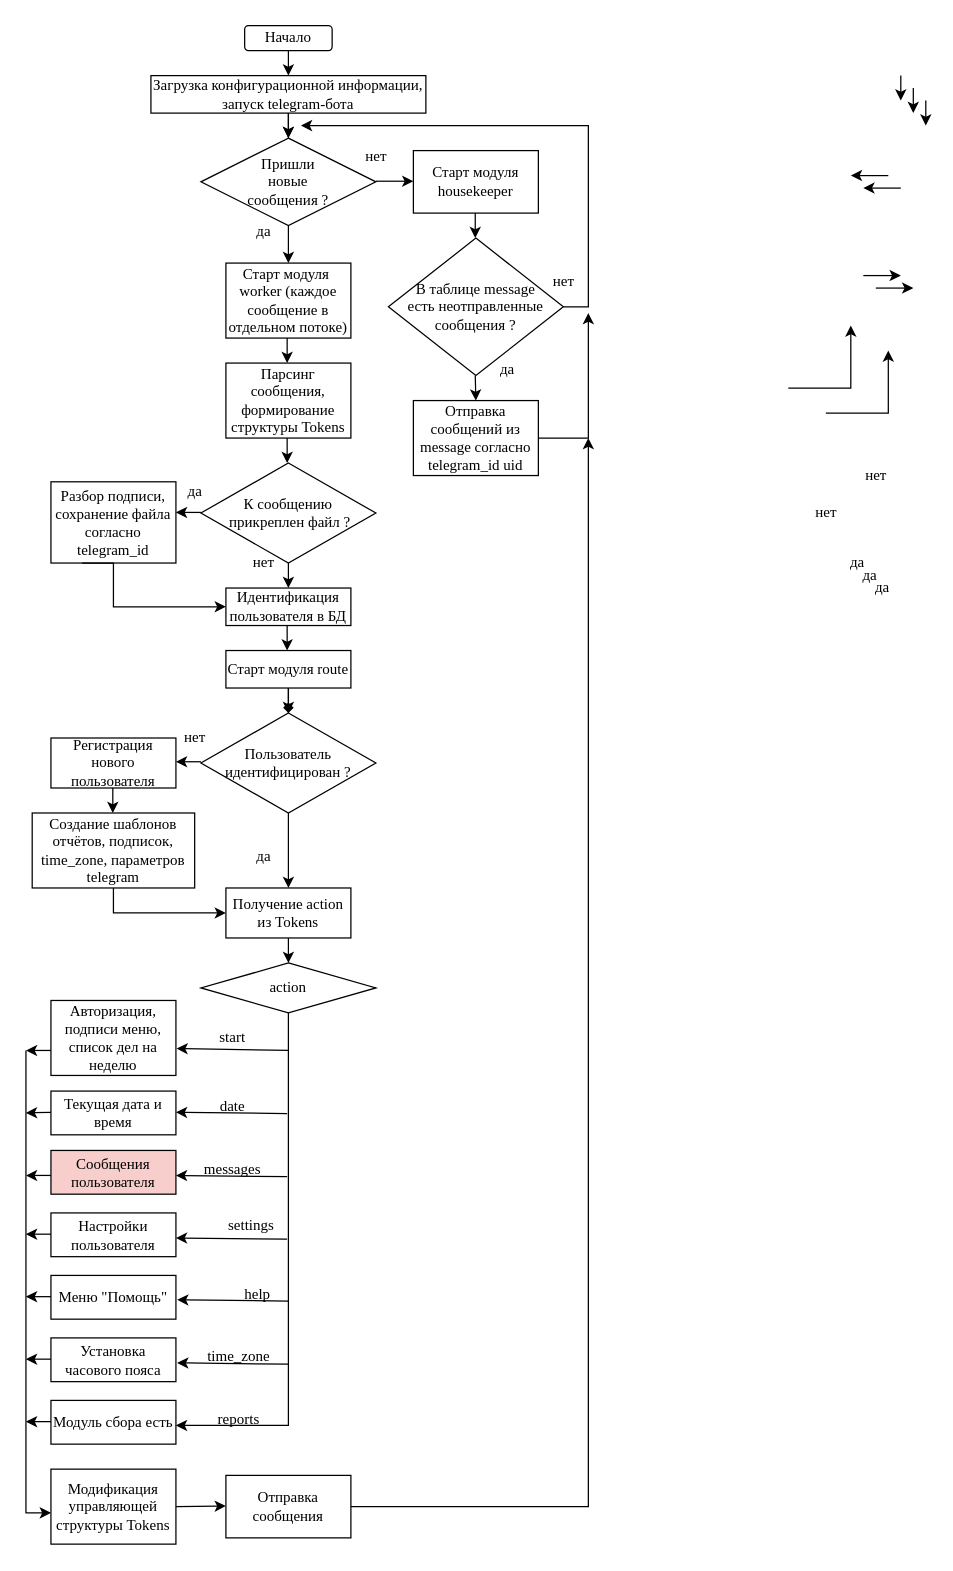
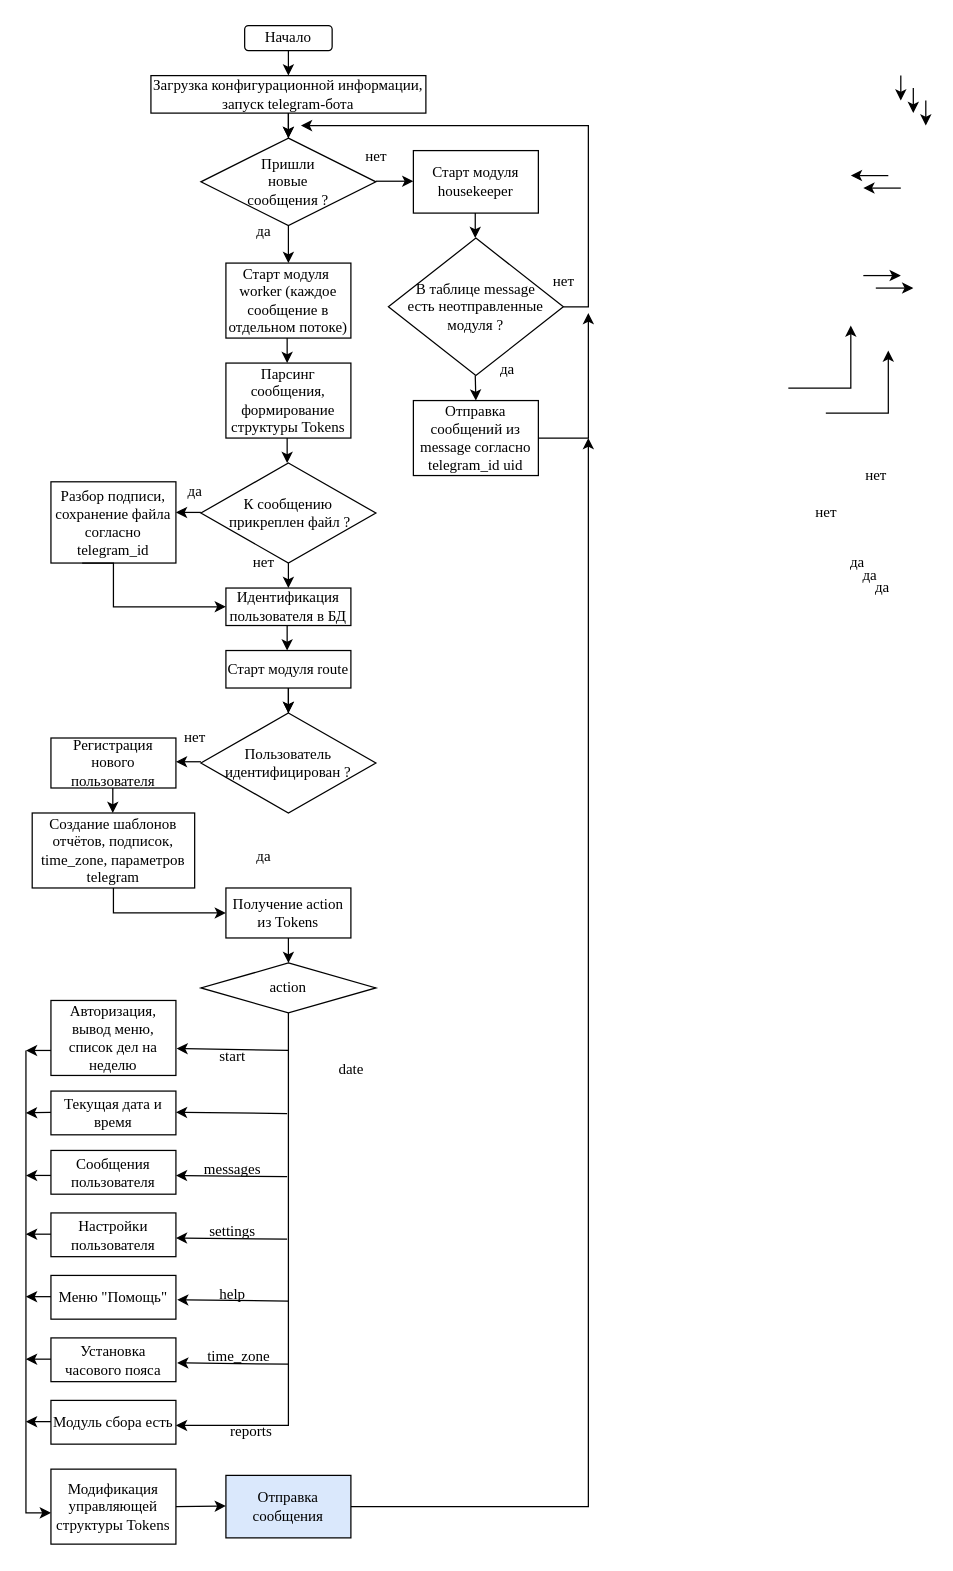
(476, 307) -> (476, 307)
(288, 713) -> (288, 713)
(288, 846) -> none
(113, 1038) -> (113, 1038)
(232, 1038) -> (232, 1057)
(232, 1107) -> (351, 1069)
(113, 1173) -> (113, 1173)
(251, 1226) -> (232, 1232)
(257, 1294) -> (232, 1294)
(238, 1419) -> (251, 1432)
(288, 1507) -> (288, 1507)
